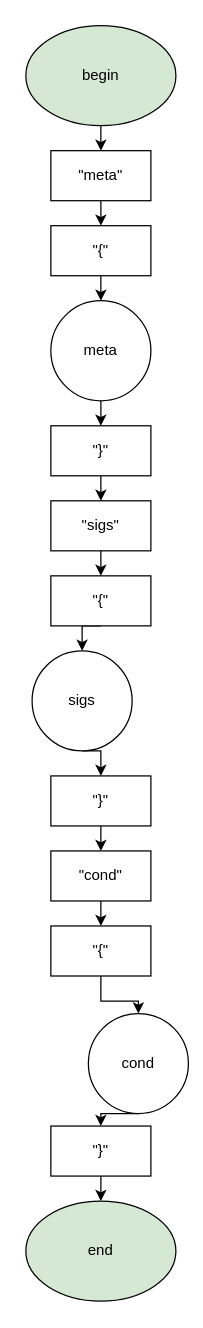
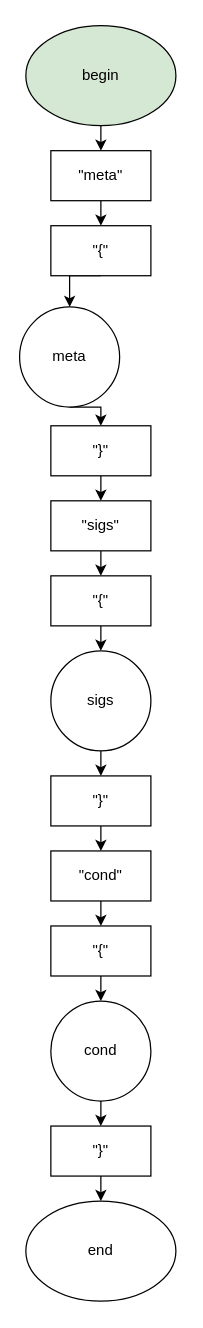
(101, 351) -> (69, 357)
(82, 701) -> (101, 701)
(138, 1063) -> (101, 1051)
(101, 1251) -> (101, 1251)
